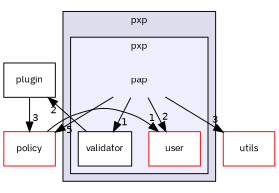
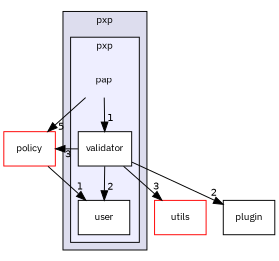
(30, 110) -> (72, 149)
(155, 110) -> (105, 179)
(190, 112) -> (133, 175)
(175, 149) -> (104, 218)
